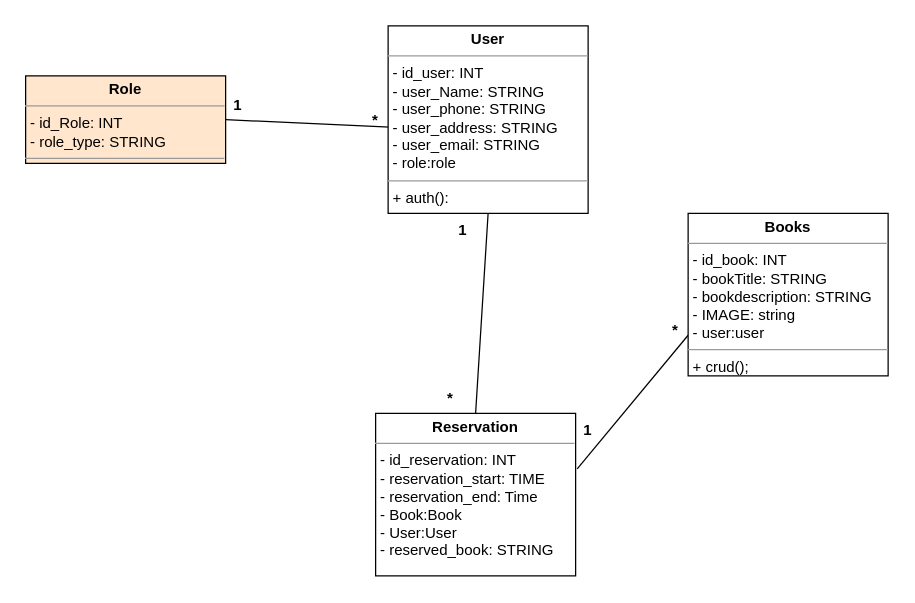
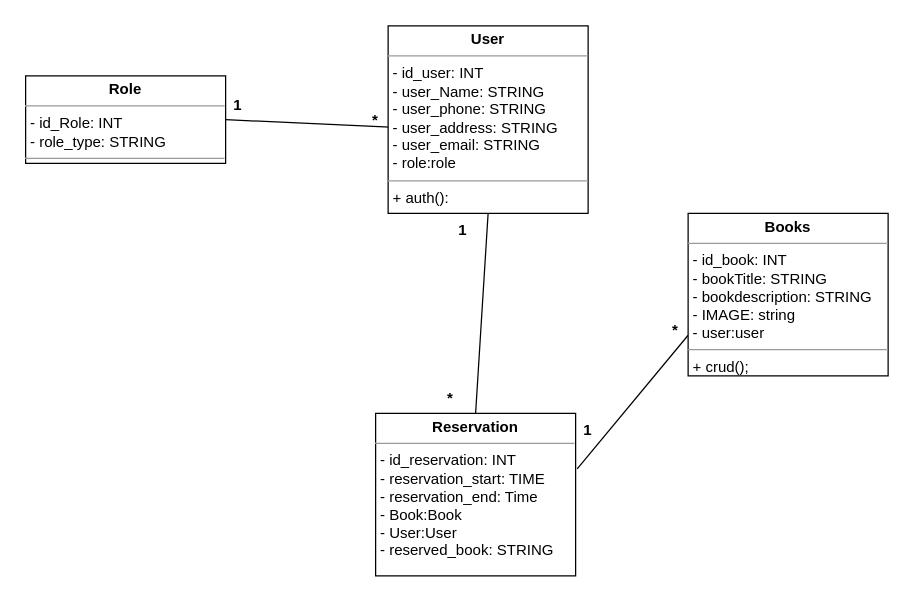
(126, 119) -> (126, 119)
